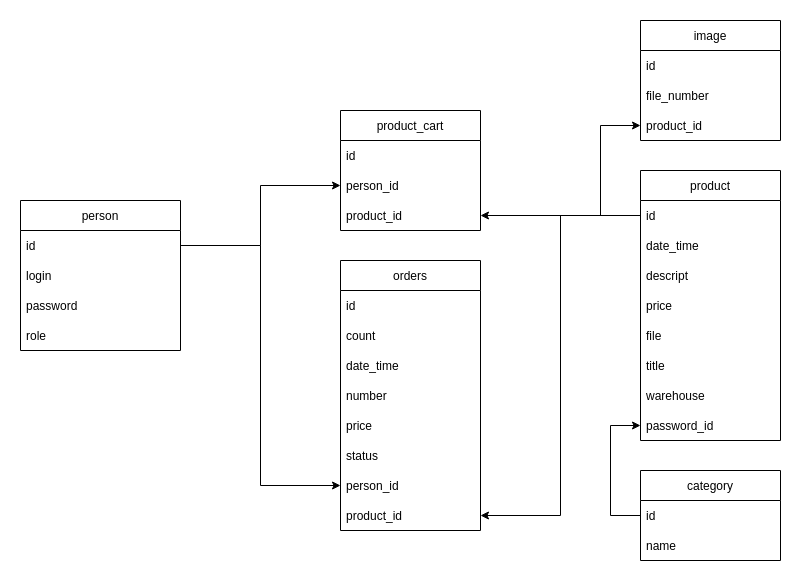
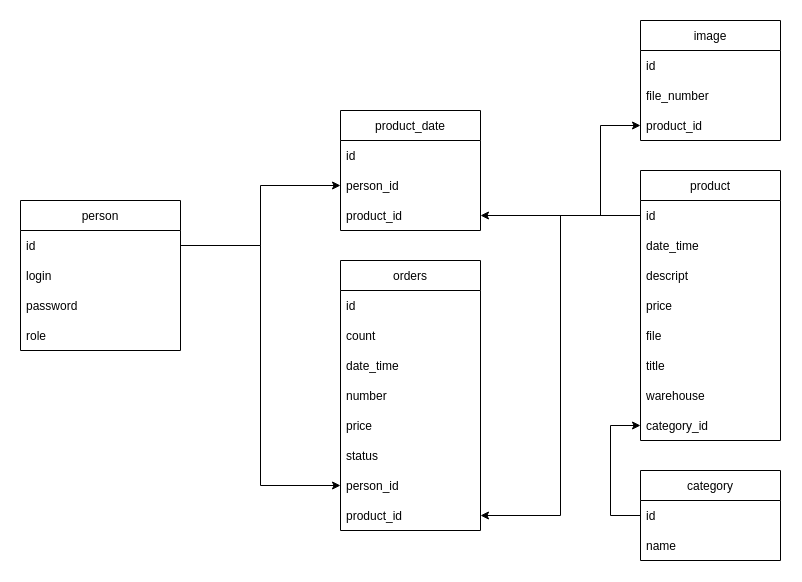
(410, 126) -> (410, 126)
(681, 426) -> (681, 426)
